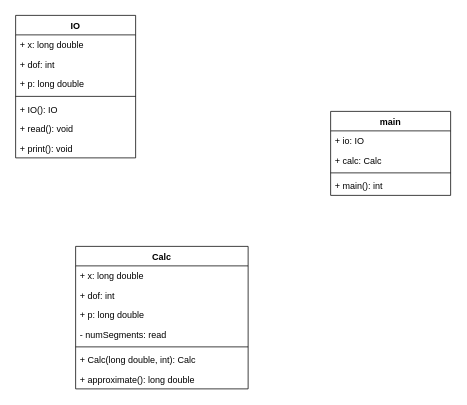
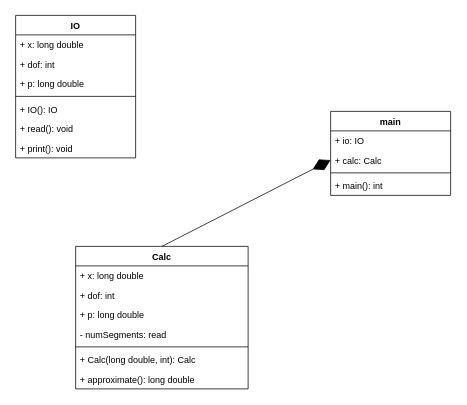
none -> (237, 208)
